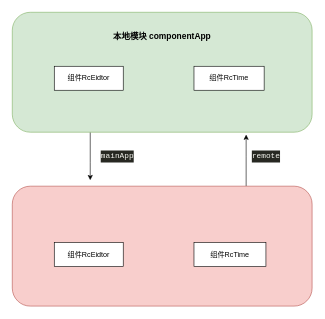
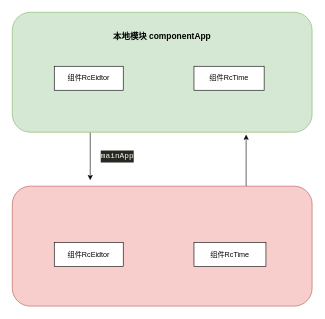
(266, 156) -> none
